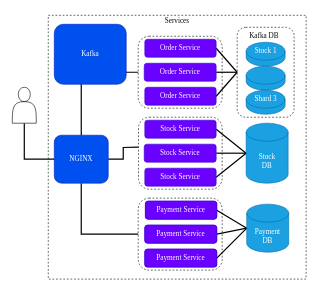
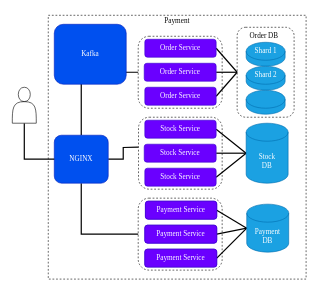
(177, 21) -> (177, 21)
(264, 36) -> (264, 36)
(266, 51) -> (266, 51)
none -> (266, 75)
(266, 99) -> none
